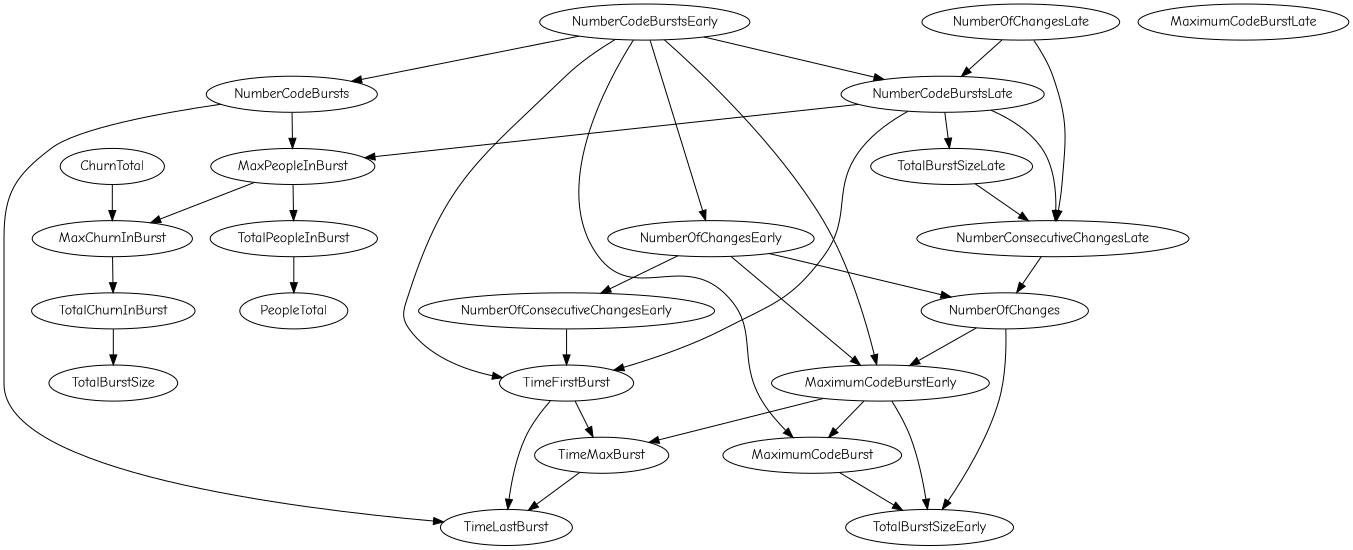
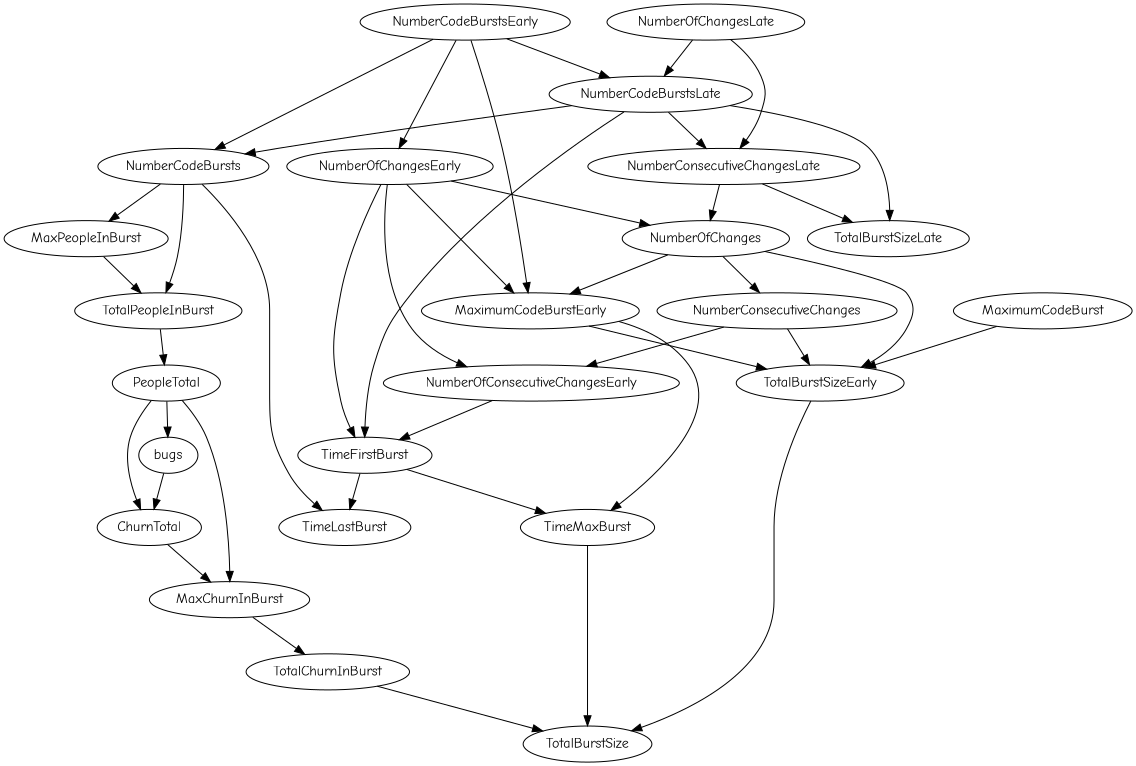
(1243, 22) -> none
(617, 130) -> (421, 127)
(998, 199) -> (803, 201)
(207, 201) -> (220, 481)
(449, 203) -> (339, 304)
none -> (181, 235)
(622, 274) -> none
none -> (777, 311)
(850, 416) -> none
none -> (128, 448)
none -> (168, 455)
(558, 488) -> (588, 631)
none -> (774, 595)
